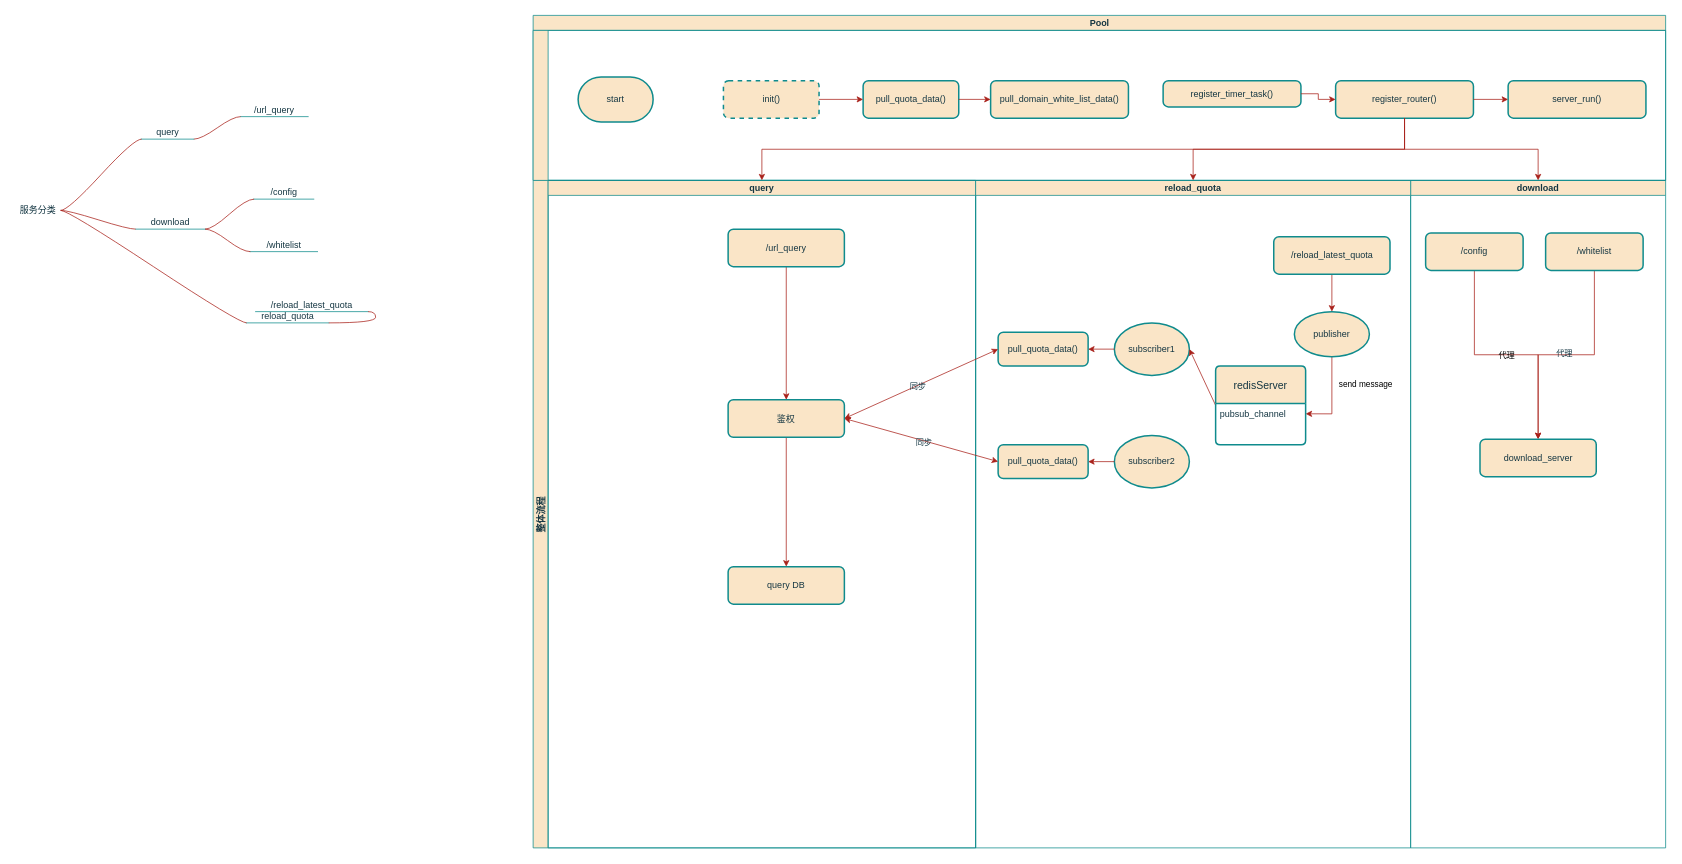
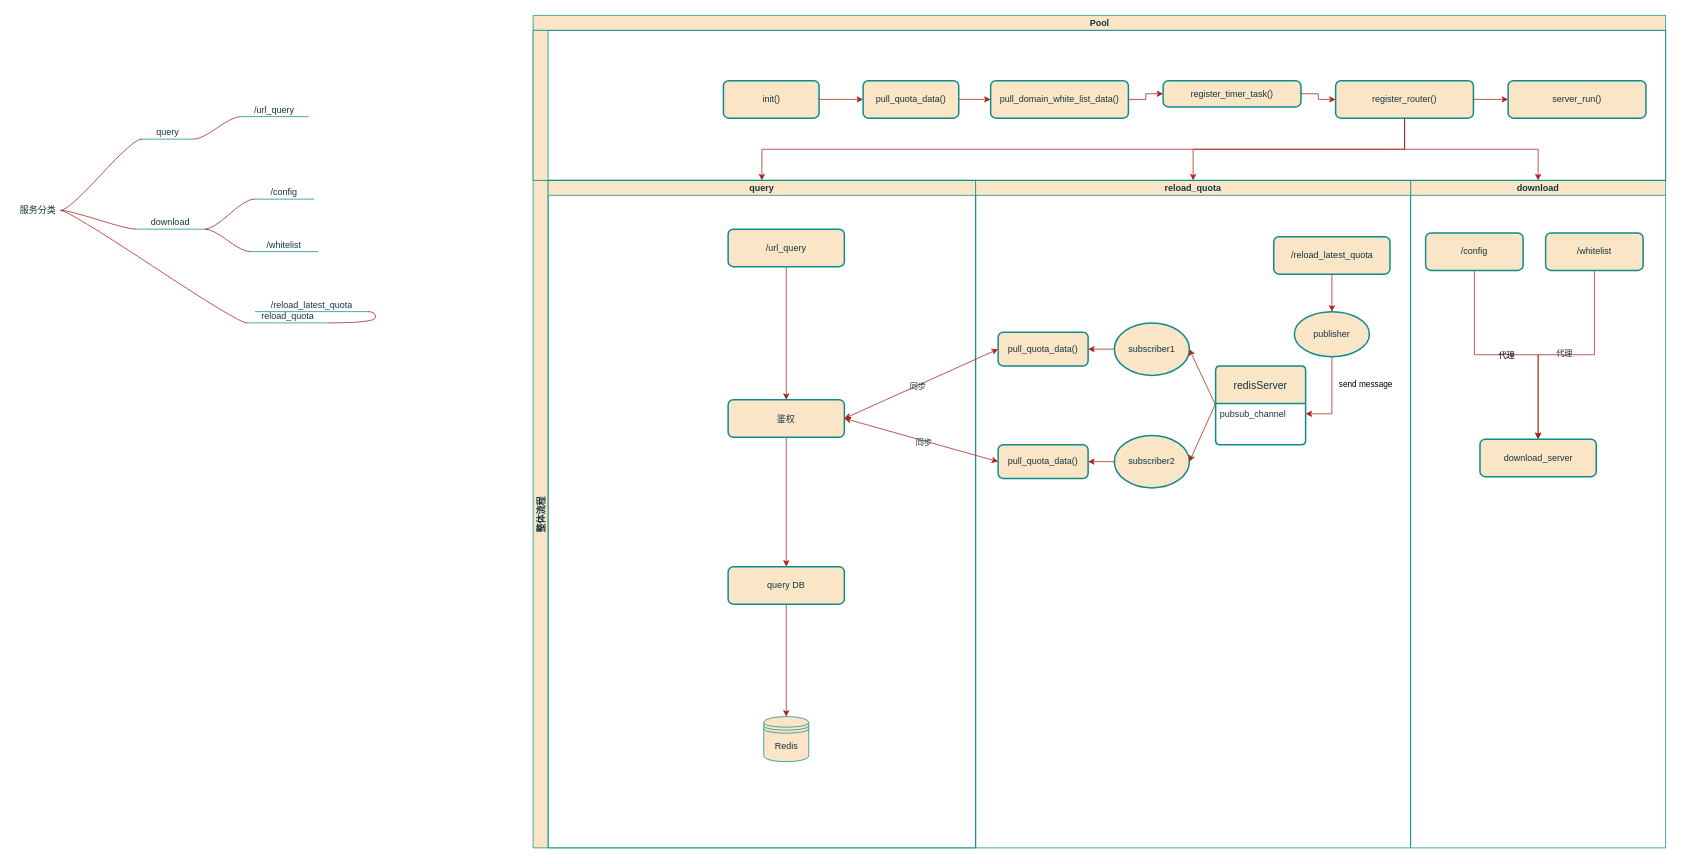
(615, 99) -> none
(771, 99) -> (771, 99)
none -> (1146, 99)
none -> (1202, 433)
none -> (786, 657)
none -> (786, 739)
